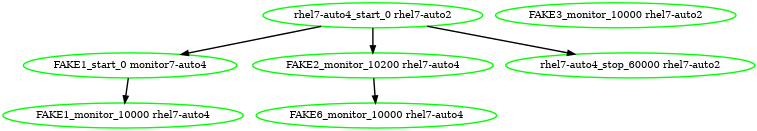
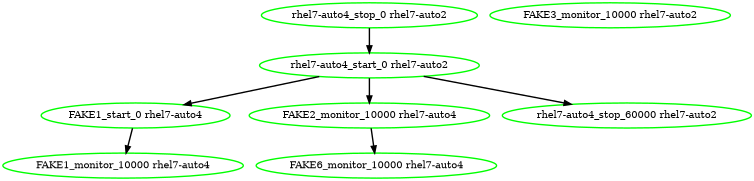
none -> (369, 15)
(130, 65) -> (136, 116)
(373, 65) -> (369, 116)
